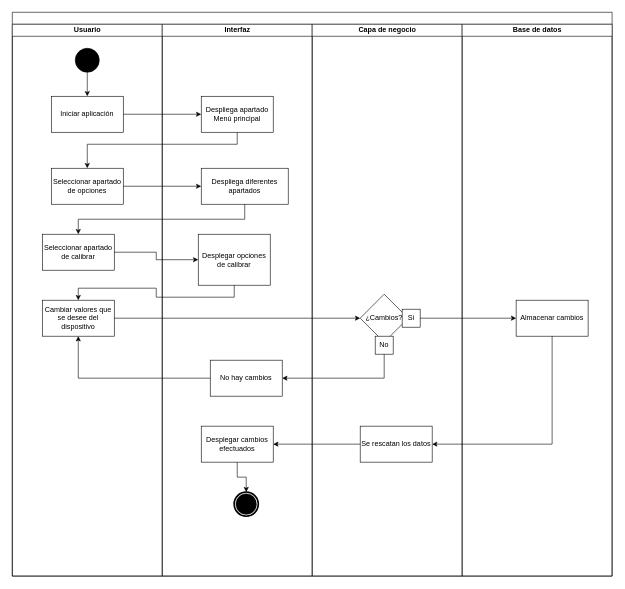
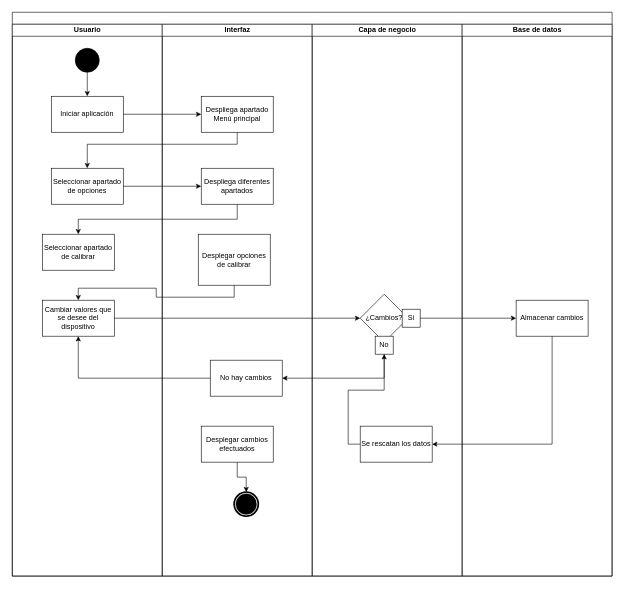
(245, 186) -> (237, 186)
(156, 259) -> none
(278, 444) -> (348, 395)
